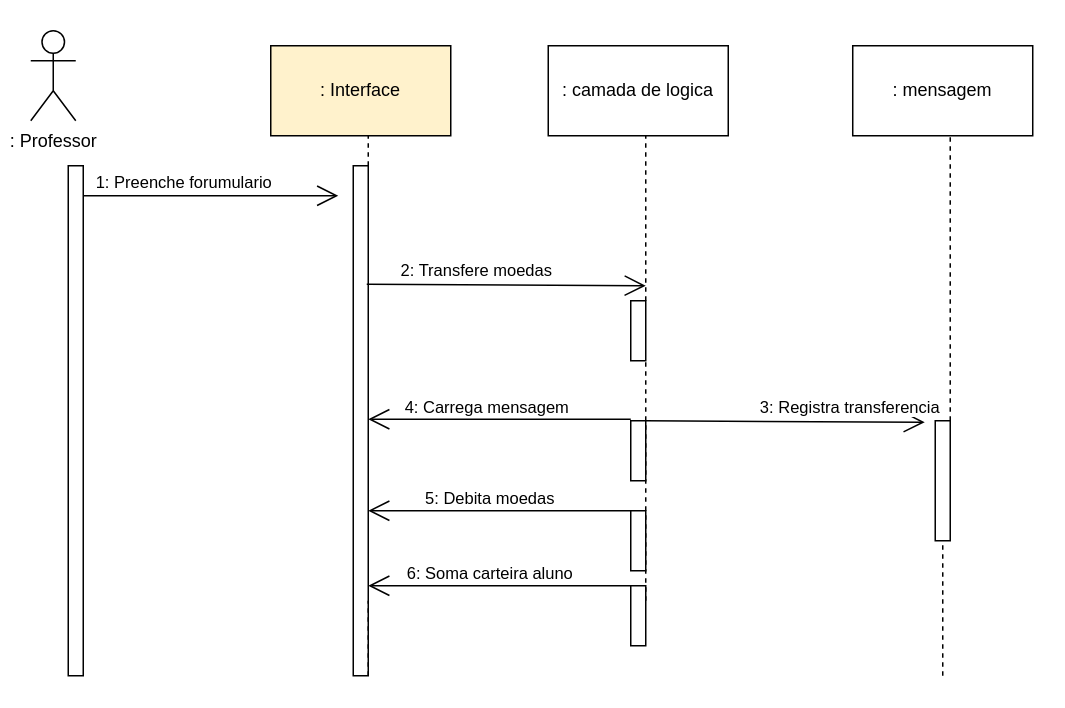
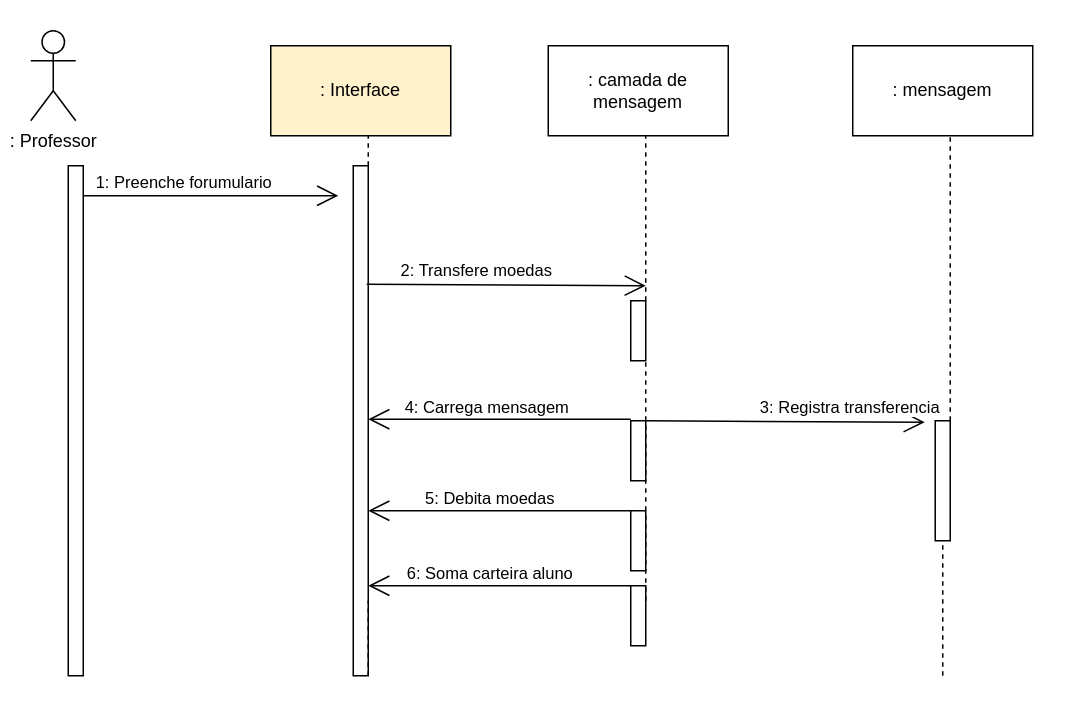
(638, 91) -> (638, 91)
